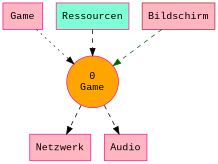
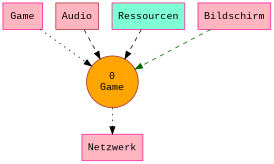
(179, 16) -> (234, 16)
(93, 82) -> (112, 82)
(76, 116) -> (112, 117)
(110, 116) -> (90, 41)
(126, 147) -> (77, 16)
